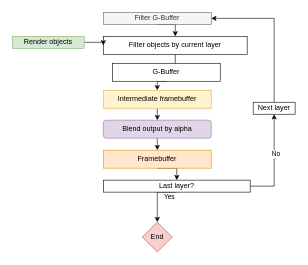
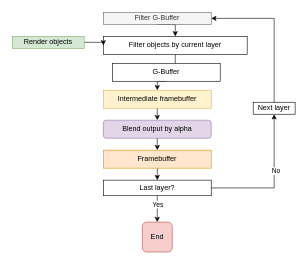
(177, 186) -> (158, 188)
(158, 237) -> (158, 237)
